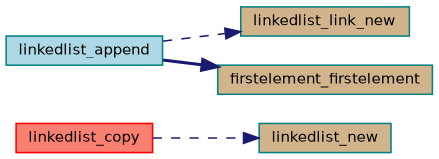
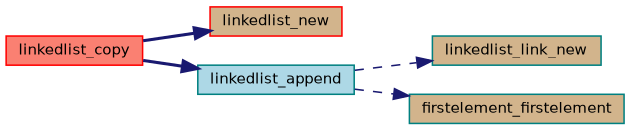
(182, 62) -> (374, 92)
none -> (163, 63)
(198, 138) -> (169, 37)
(325, 138) -> (276, 21)
